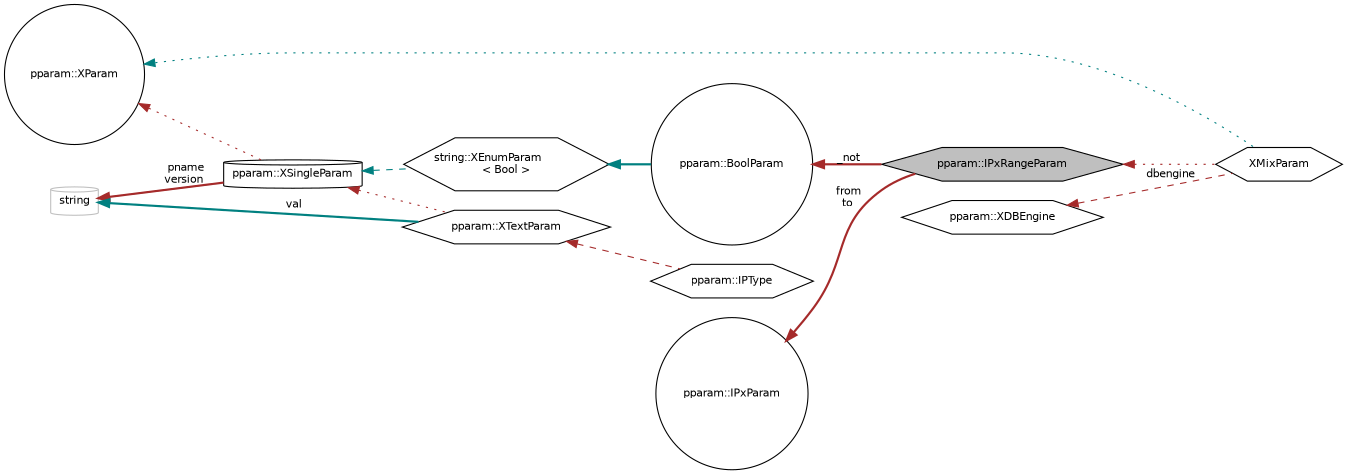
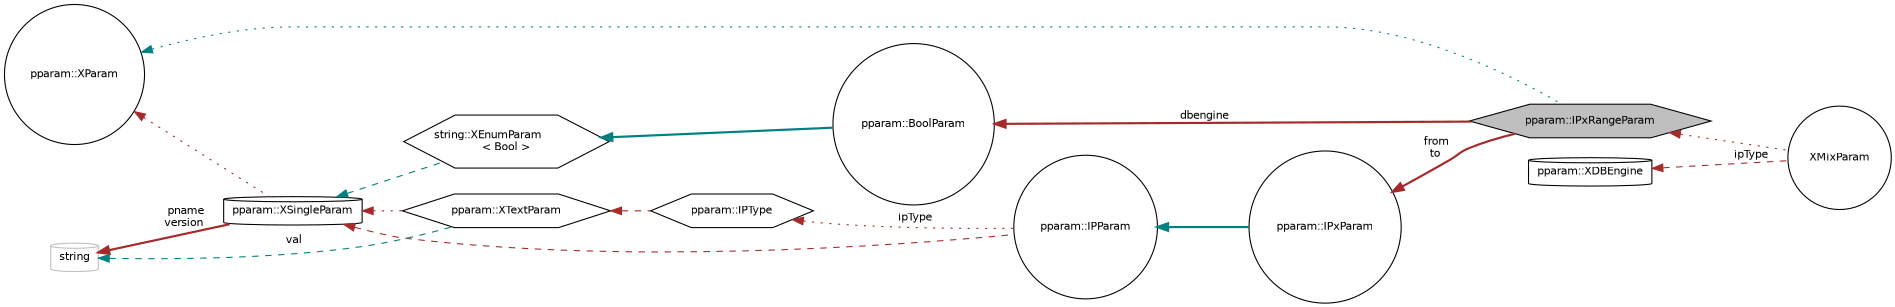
(715, 53) -> (863, 27)
(847, 158) -> (1203, 116)
(1279, 164) -> (1840, 158)
(1169, 175) -> (1750, 155)
(264, 212) -> (282, 255)
(1002, 217) -> (1590, 172)
none -> (1086, 227)
